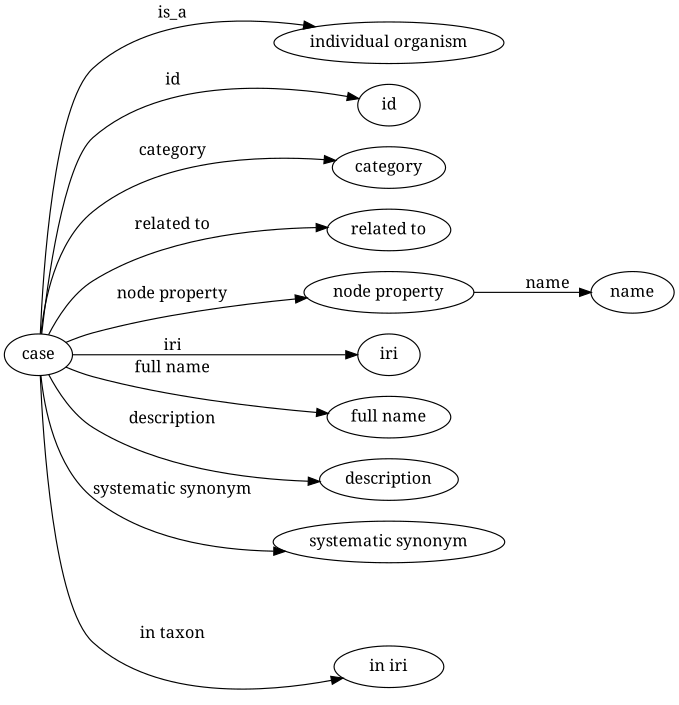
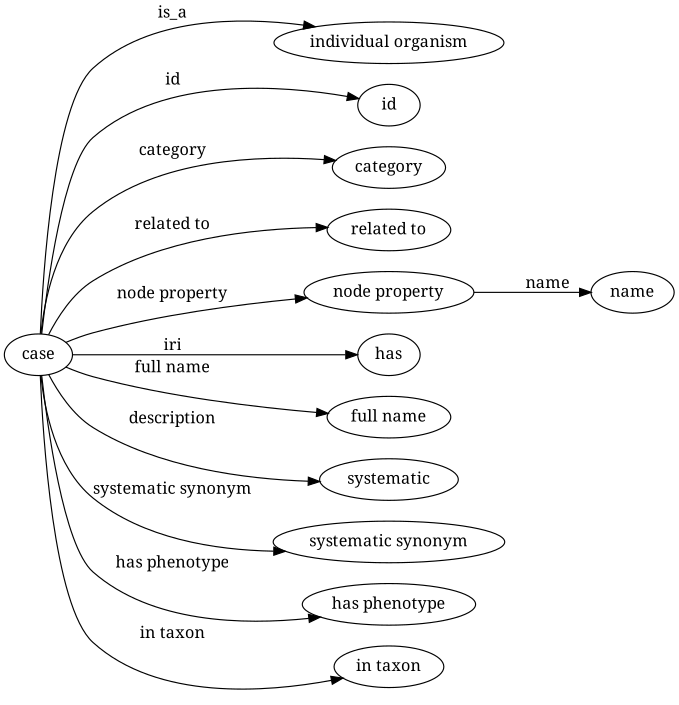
(389, 355) -> (389, 355)
(389, 480) -> (389, 480)
none -> (389, 604)
(389, 667) -> (389, 667)
